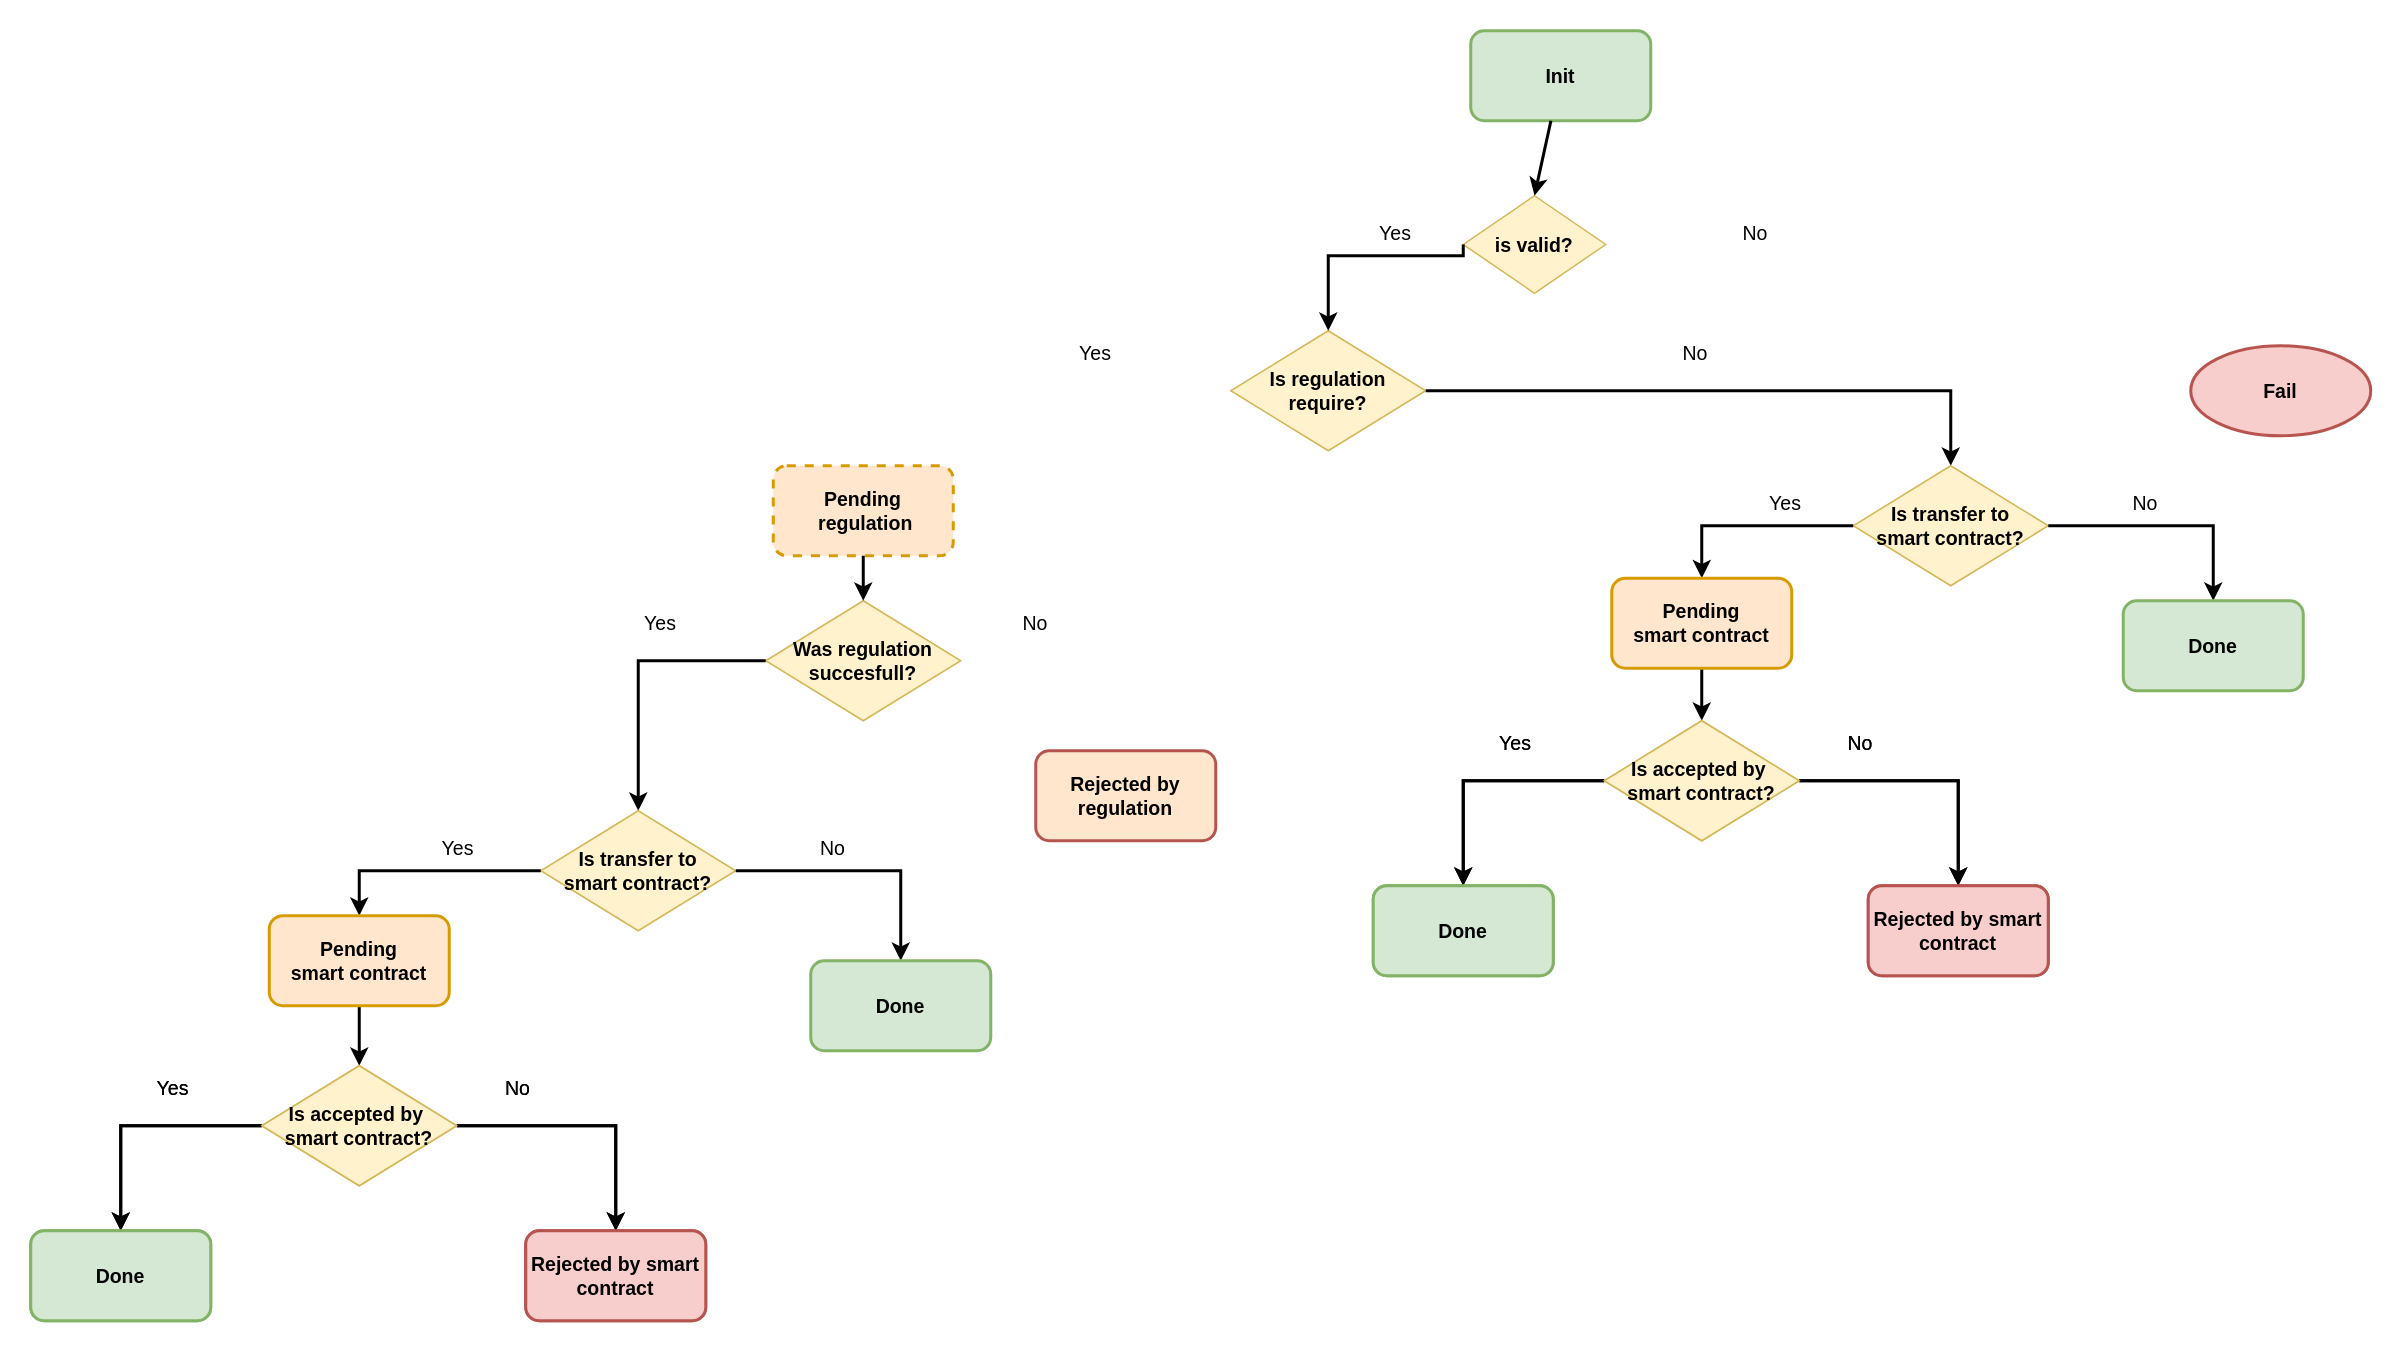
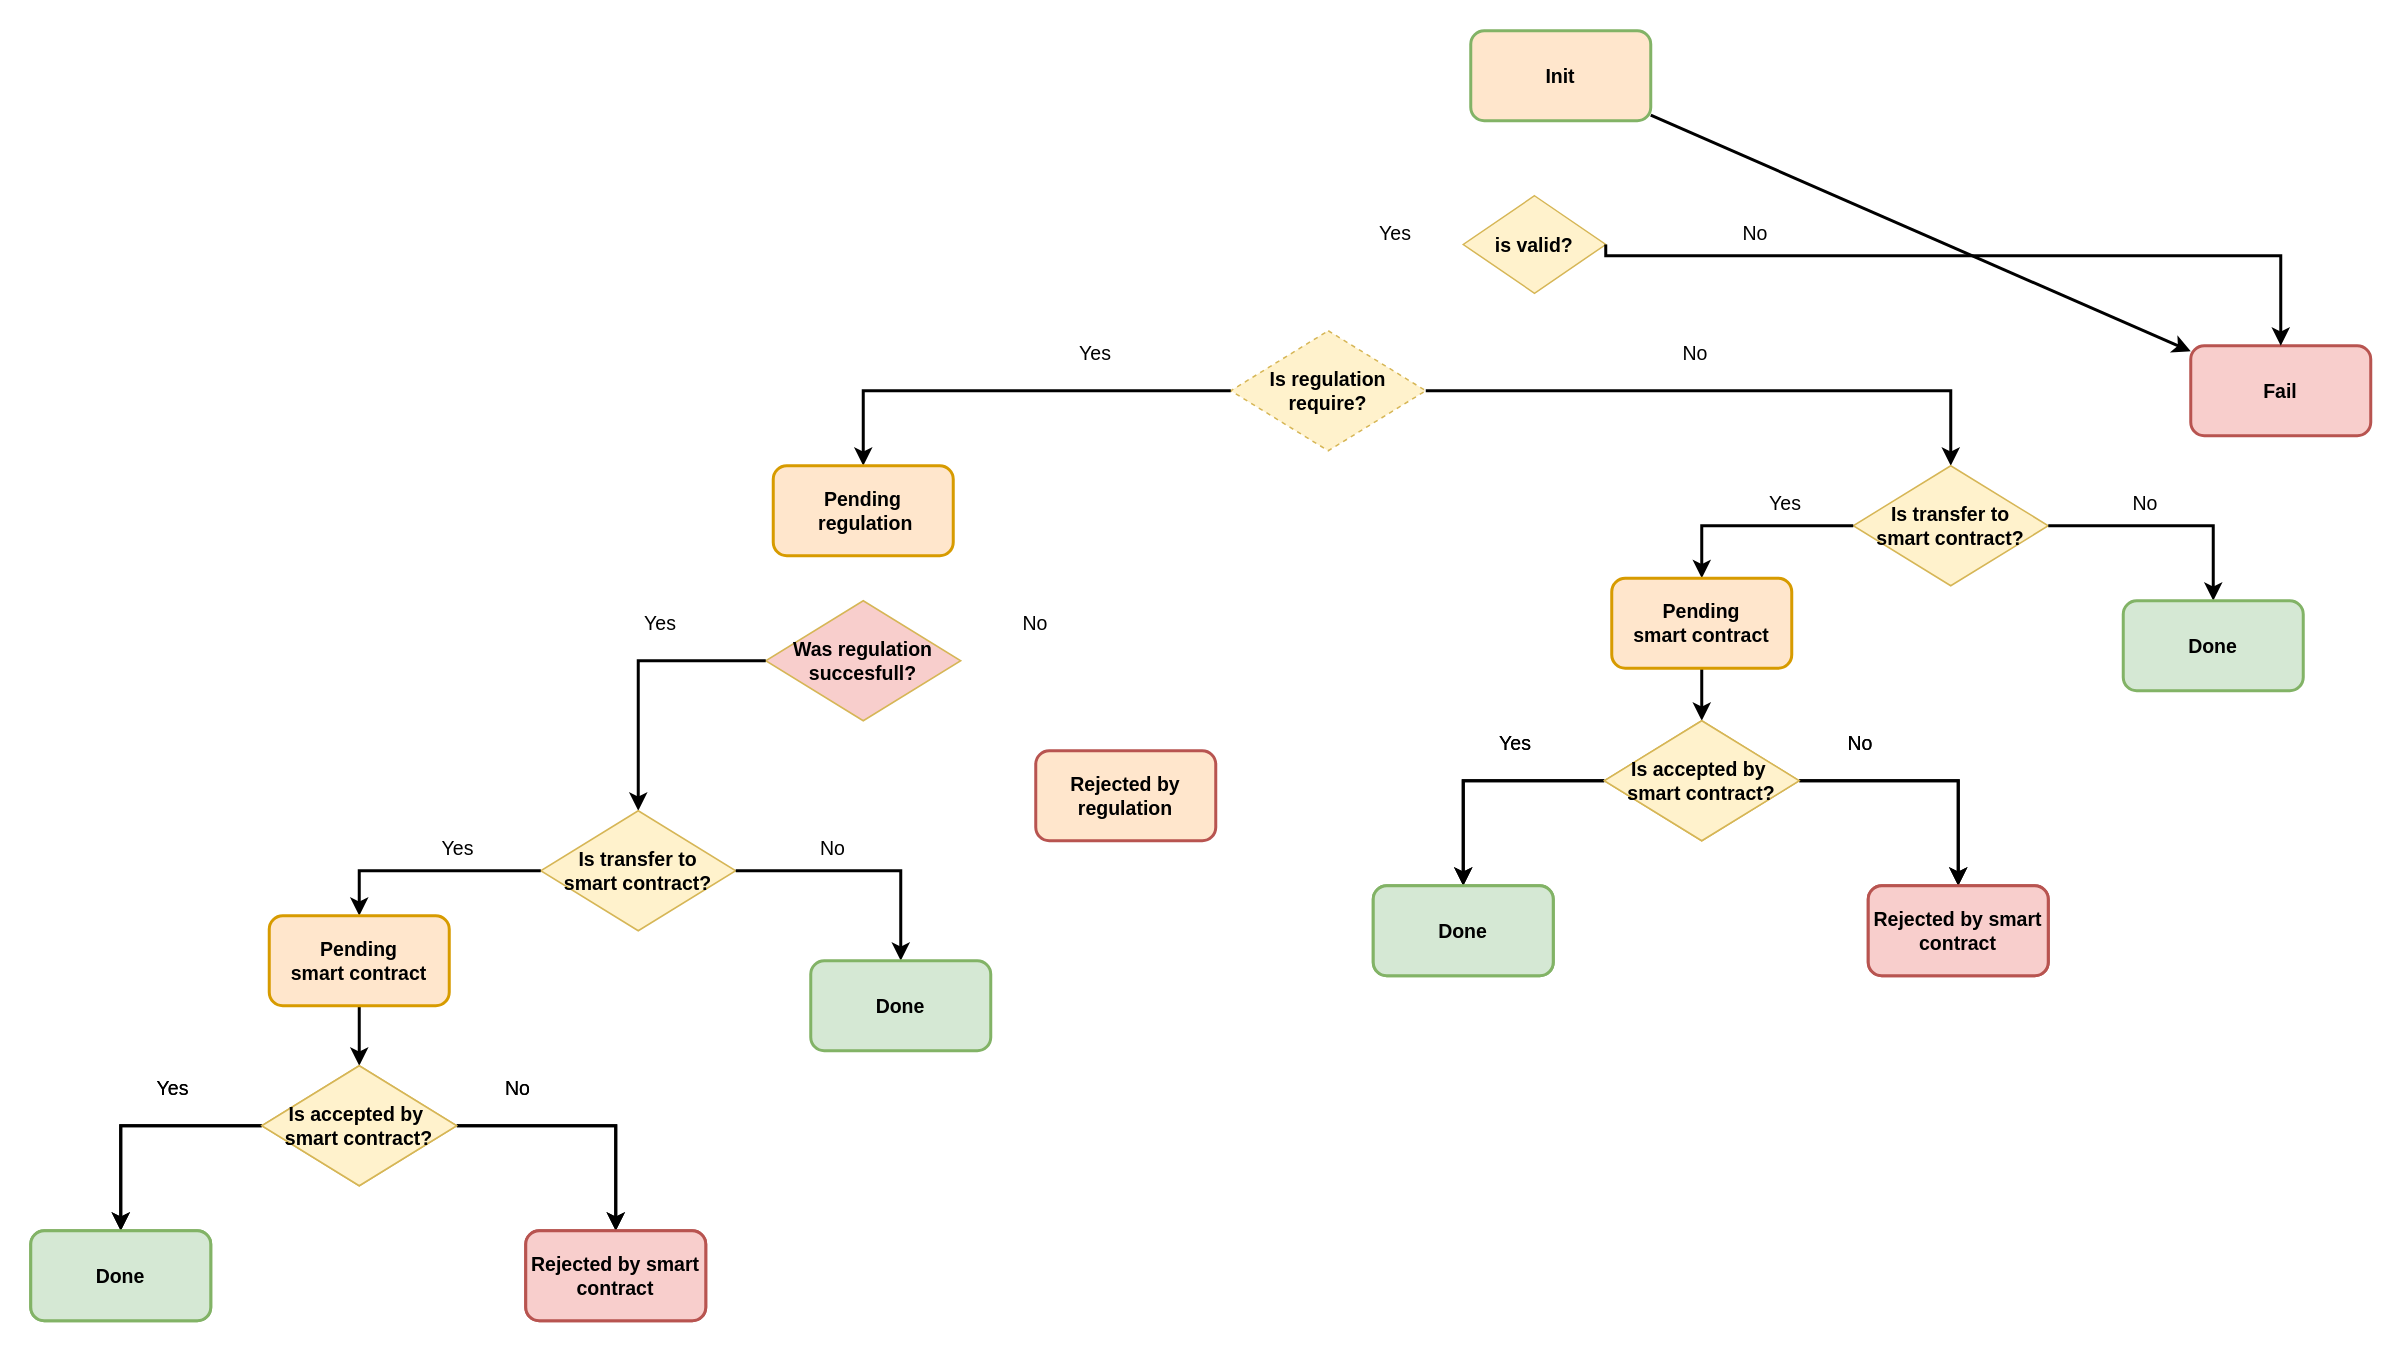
(1561, 76) -> (1561, 76)
(1544, 152) -> (1808, 184)
(1370, 256) -> none
none -> (2167, 256)
none -> (1016, 391)
(1328, 391) -> (1328, 391)
(2281, 391) -> (2281, 391)
(863, 511) -> (863, 511)
(863, 572) -> none
(863, 661) -> (863, 661)
